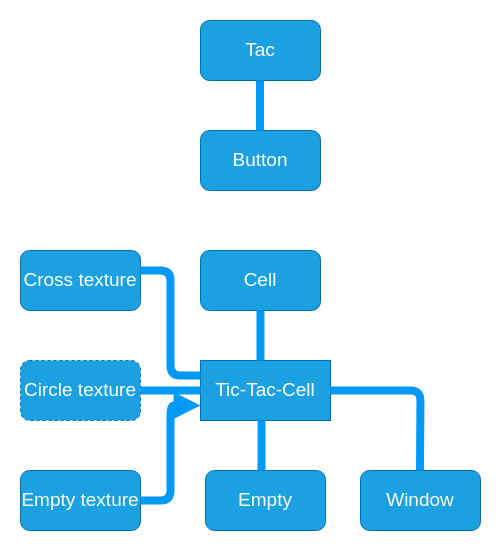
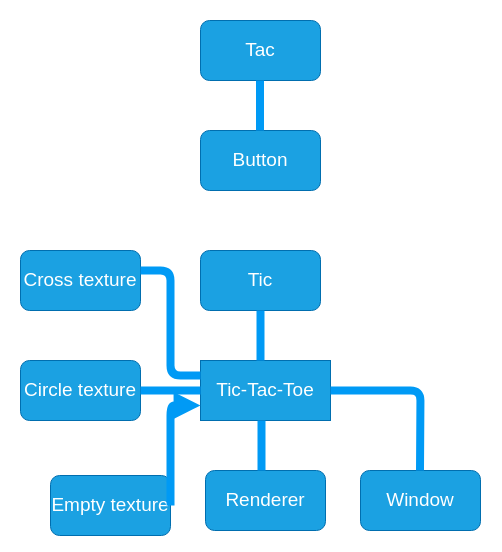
(261, 281) -> (261, 281)
(81, 391) -> (81, 391)
(266, 391) -> (266, 391)
(81, 501) -> (111, 506)
(266, 501) -> (266, 501)
